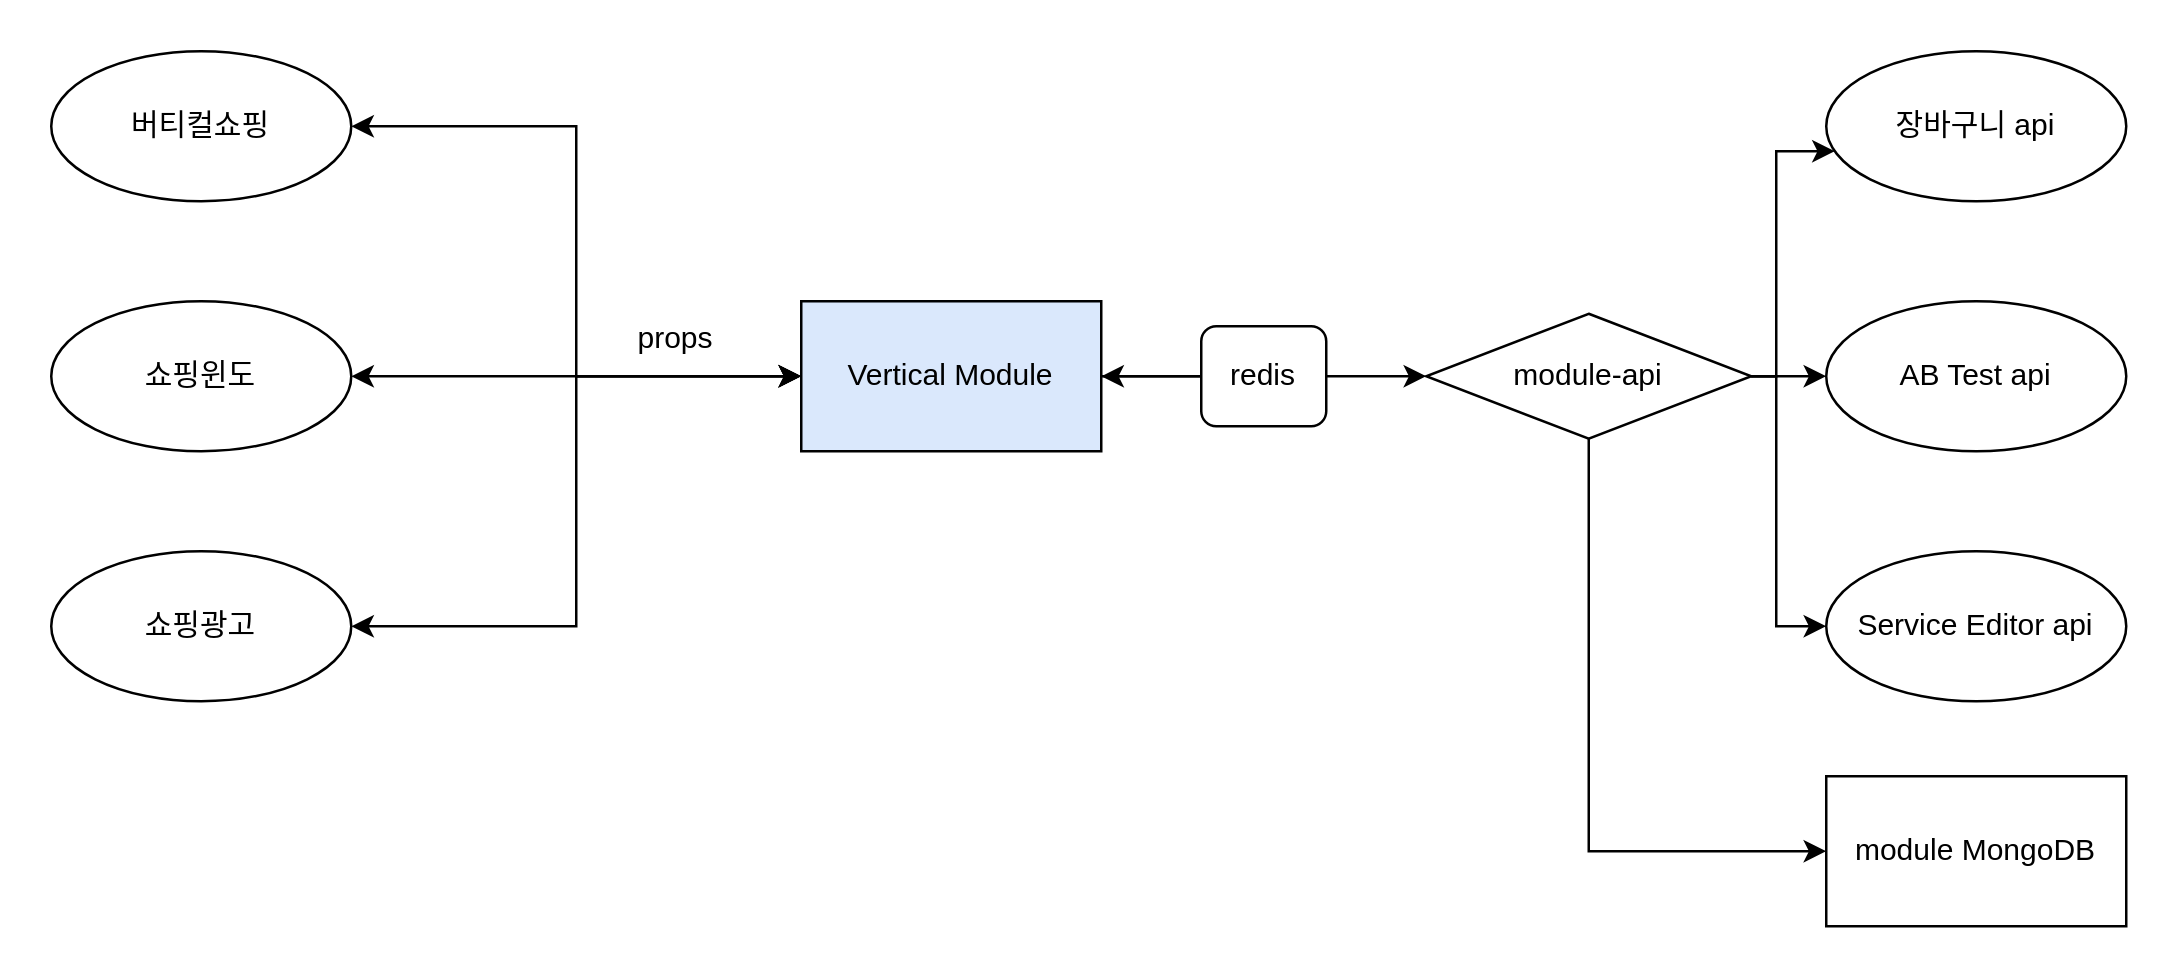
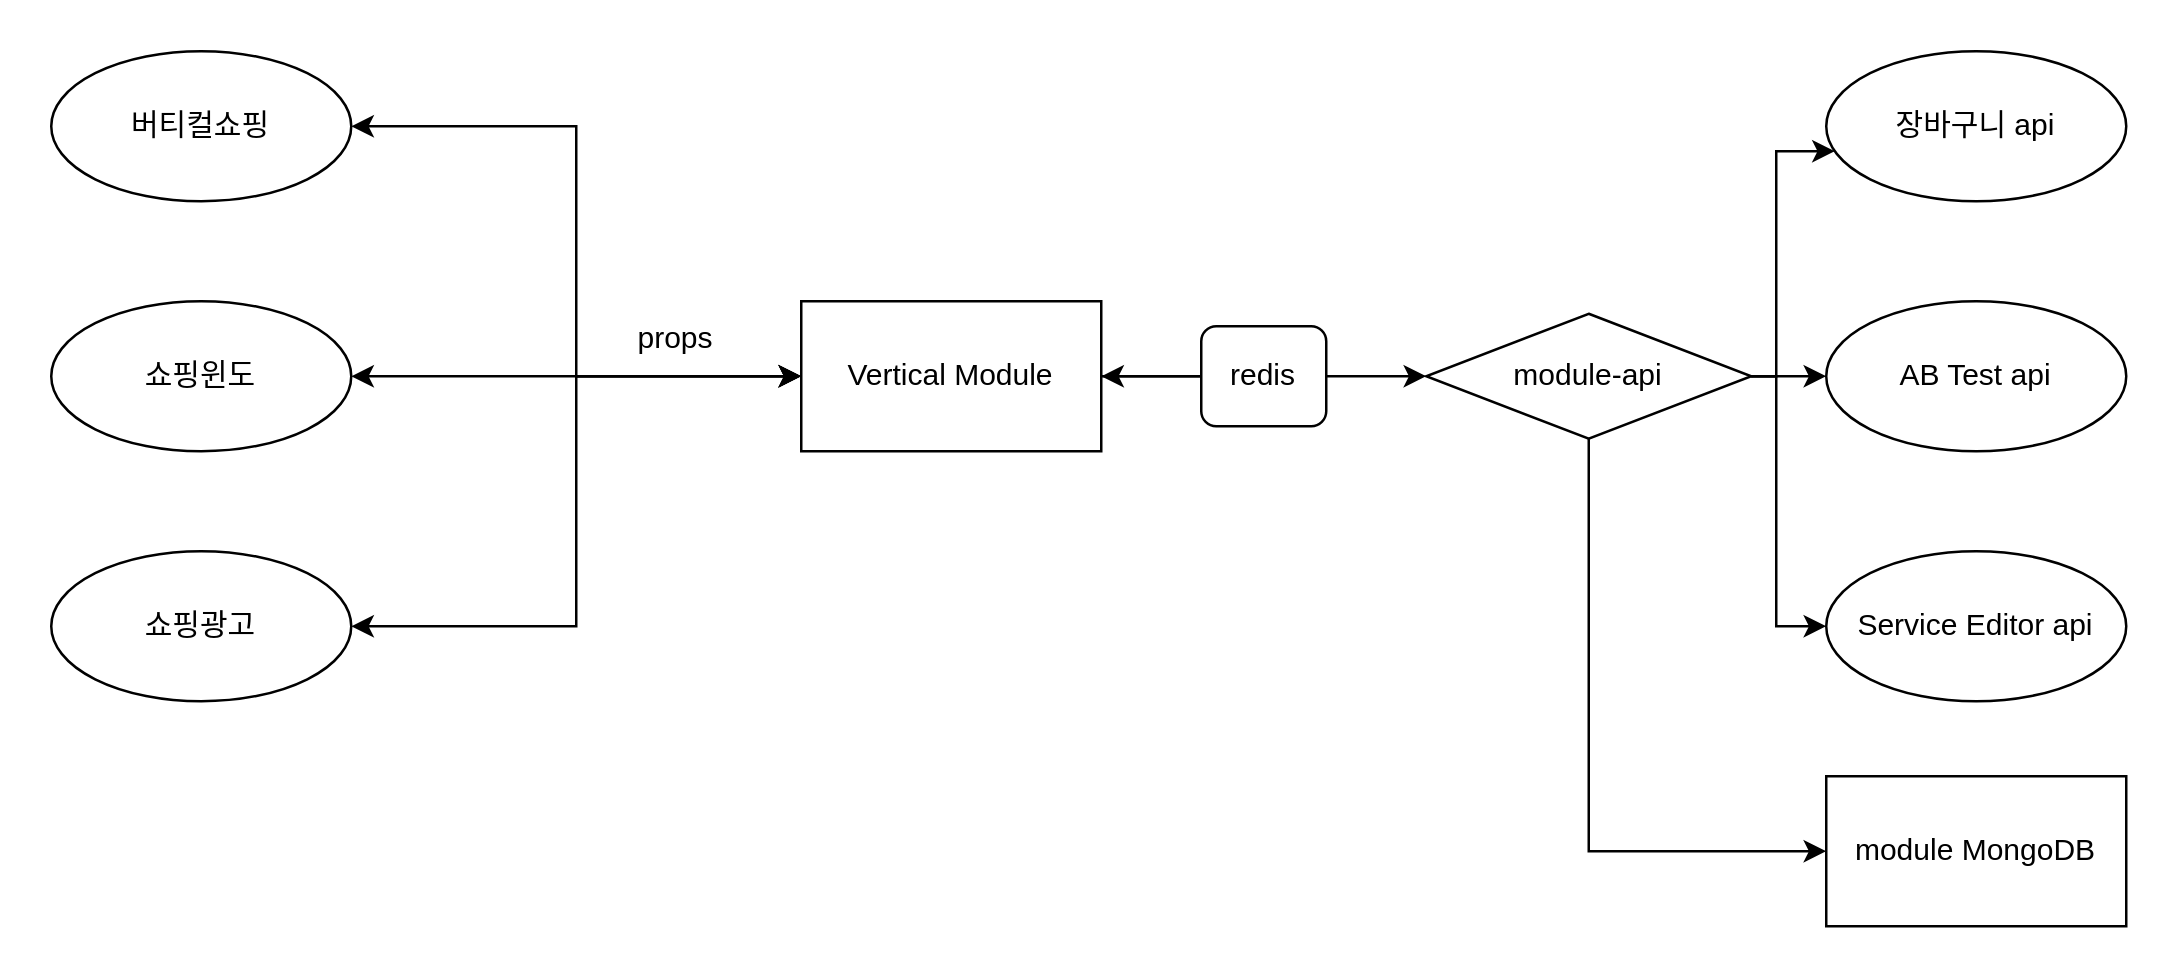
(951, 376) -> (951, 376)
